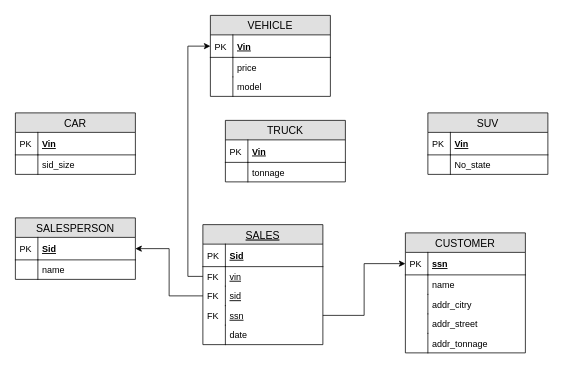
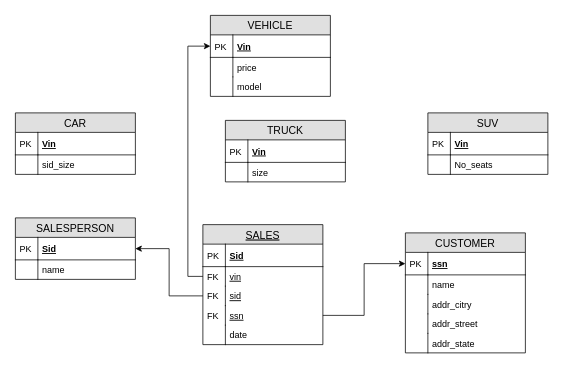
(475, 165) -> (475, 165)
(270, 173) -> (261, 173)
(462, 344) -> (457, 344)
